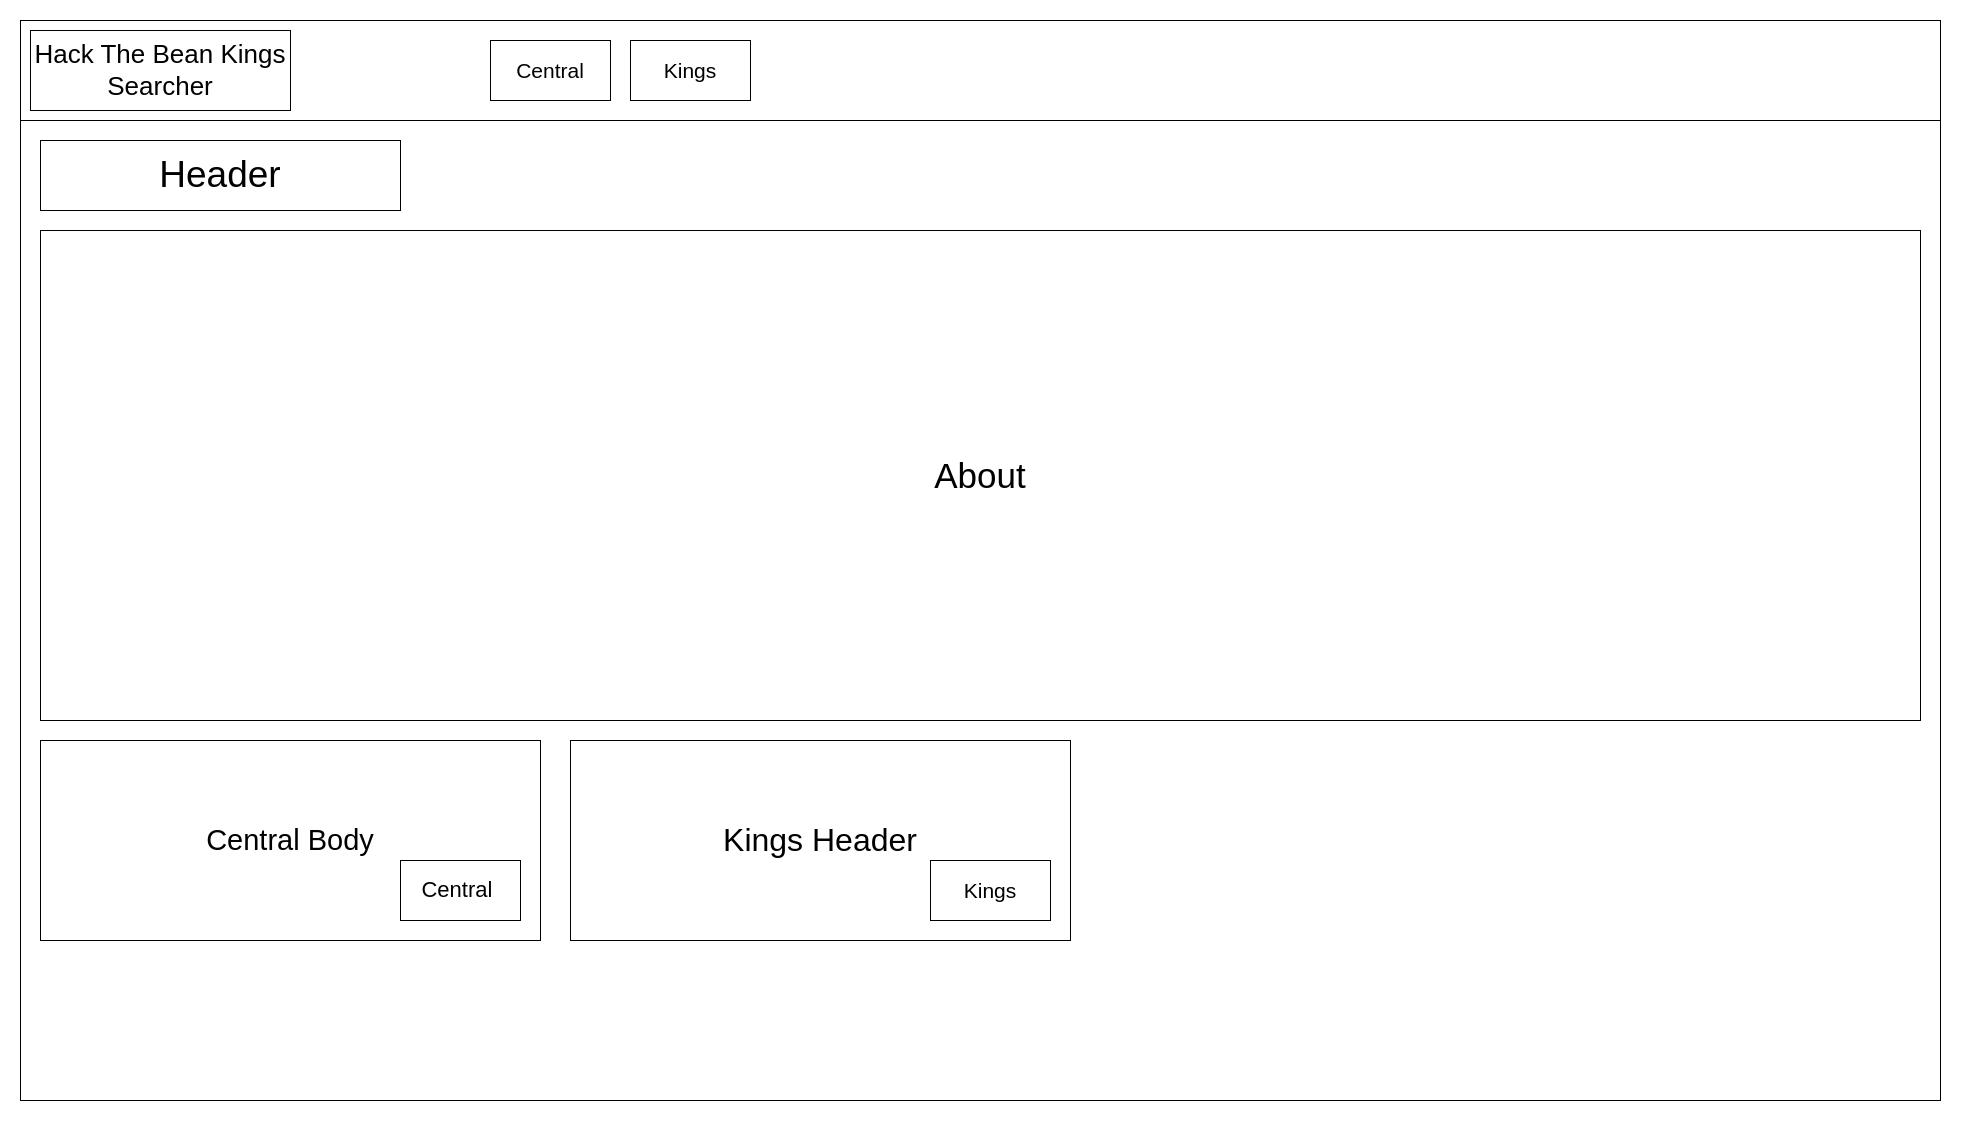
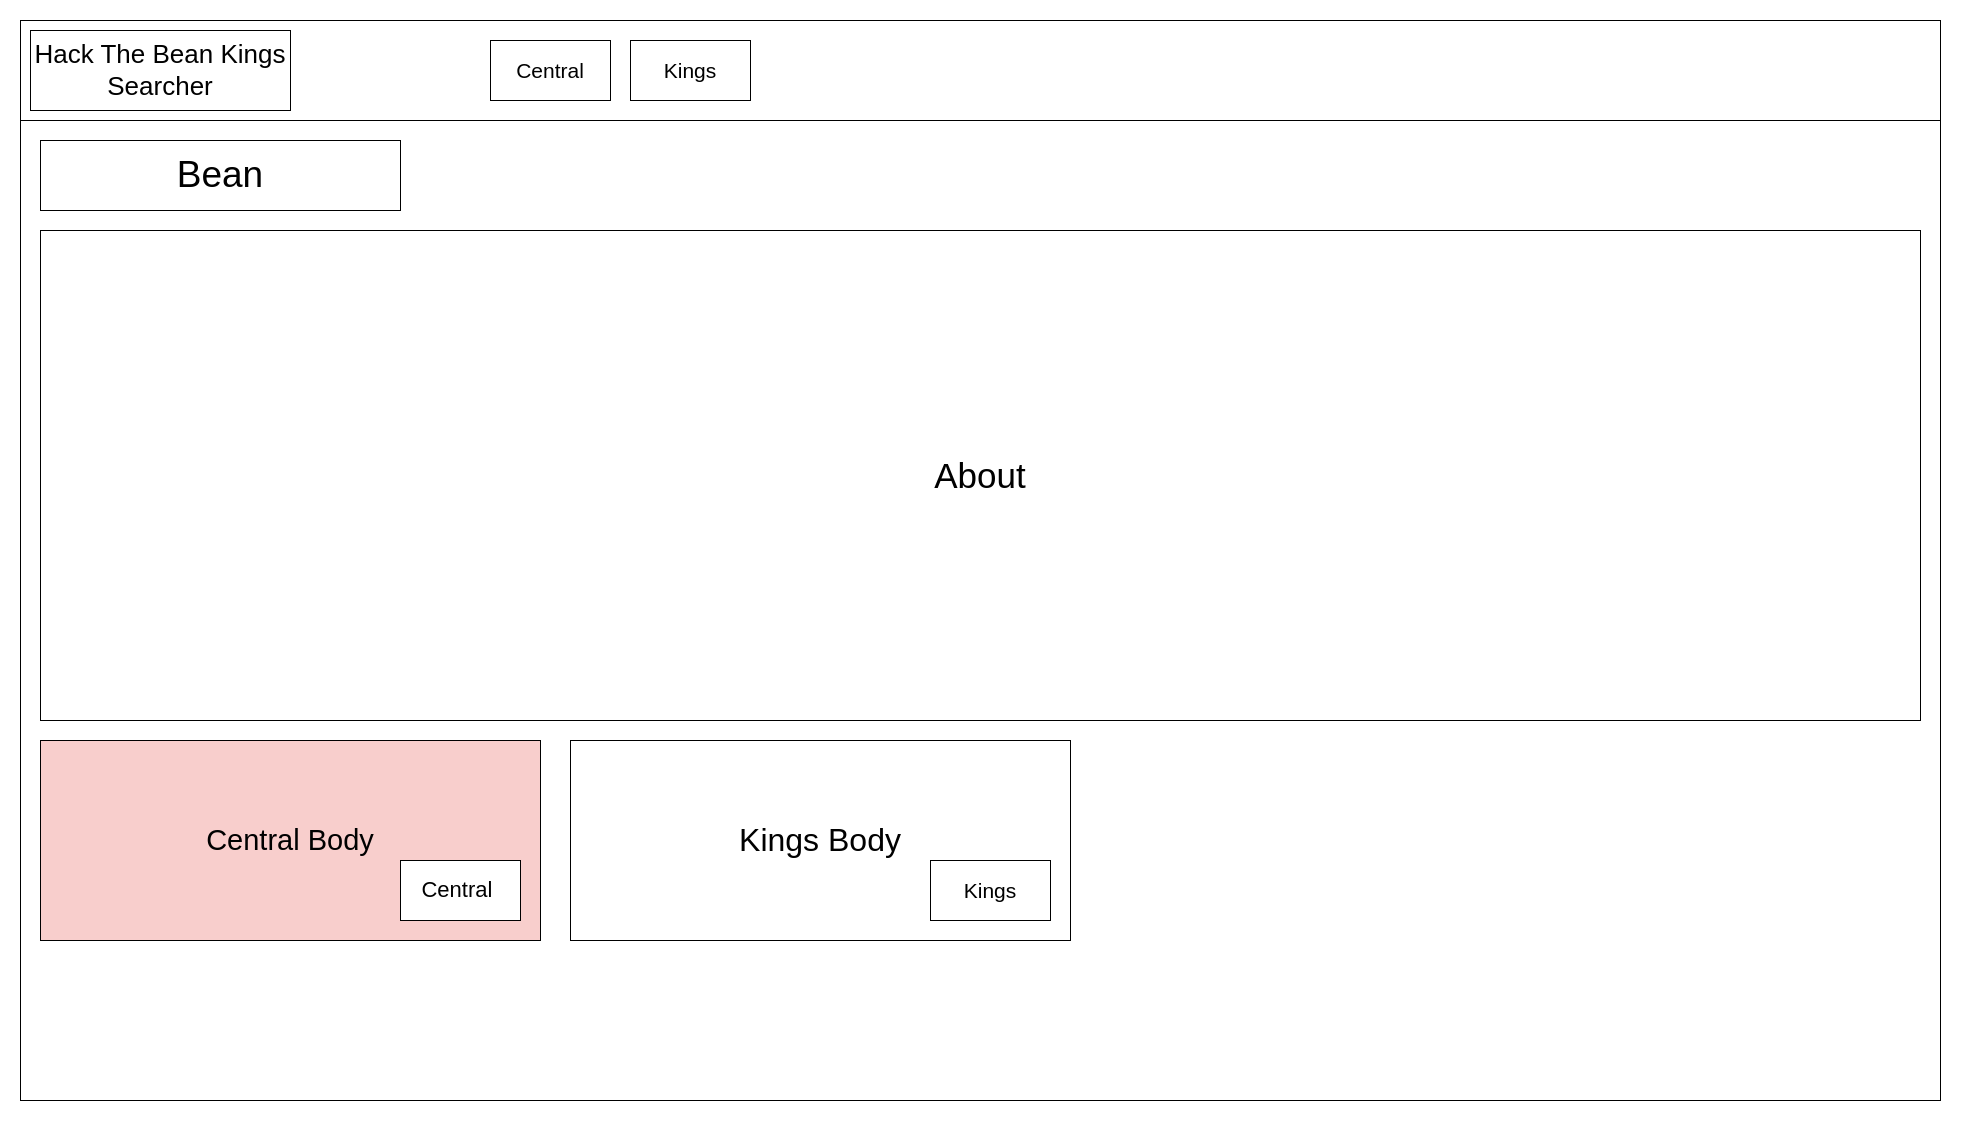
(221, 176) -> (221, 176)
(291, 841) -> (291, 841)
(821, 841) -> (821, 841)
